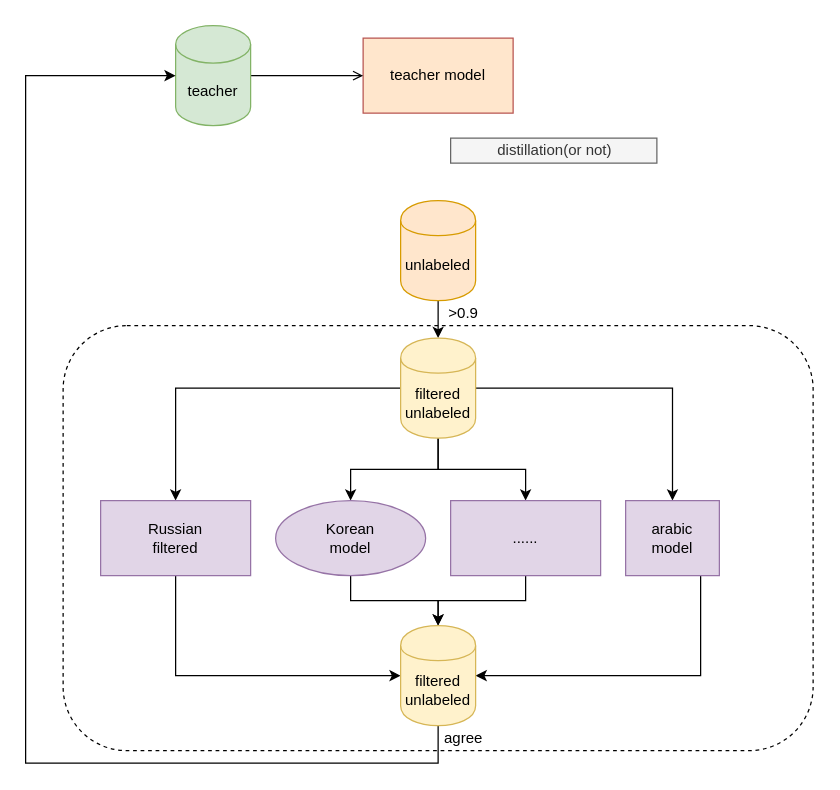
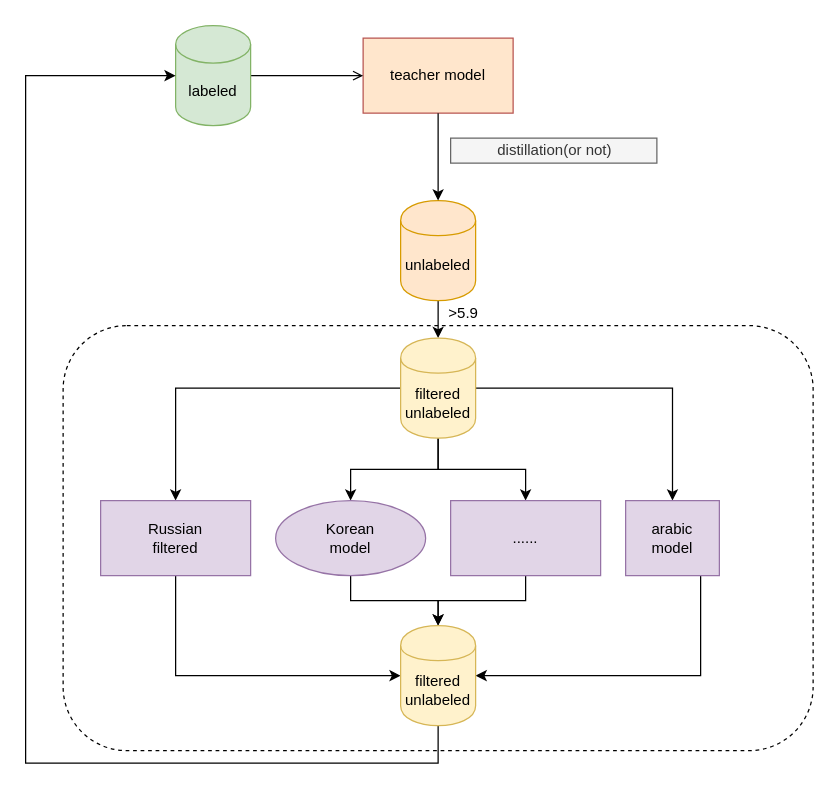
(213, 92) -> (213, 92)
none -> (438, 152)
(464, 313) -> (464, 313)
(463, 738) -> none
